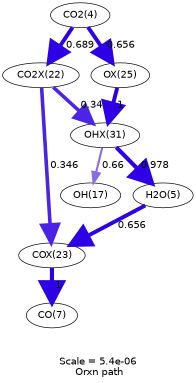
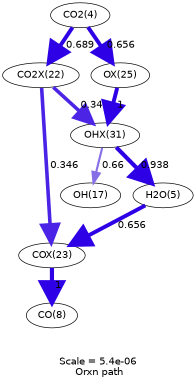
(153, 165) -> (153, 165)
(52, 315) -> (52, 315)
